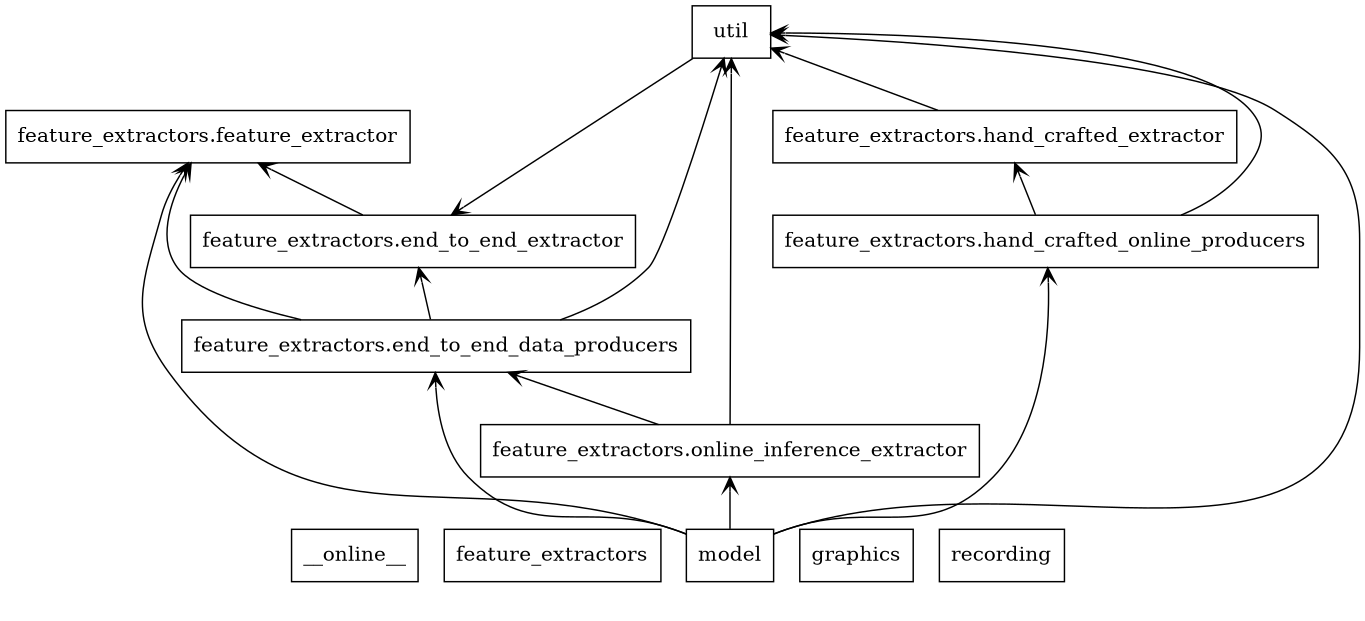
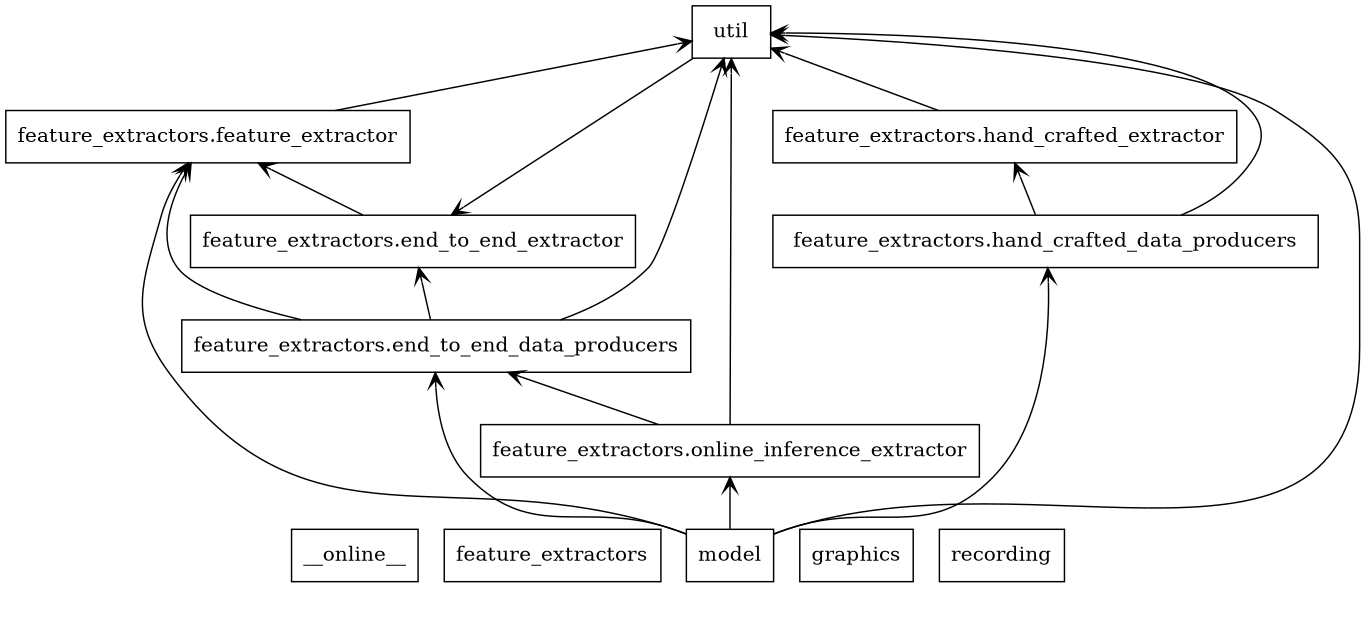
none -> (506, 77)
(1046, 241) -> (1046, 241)
